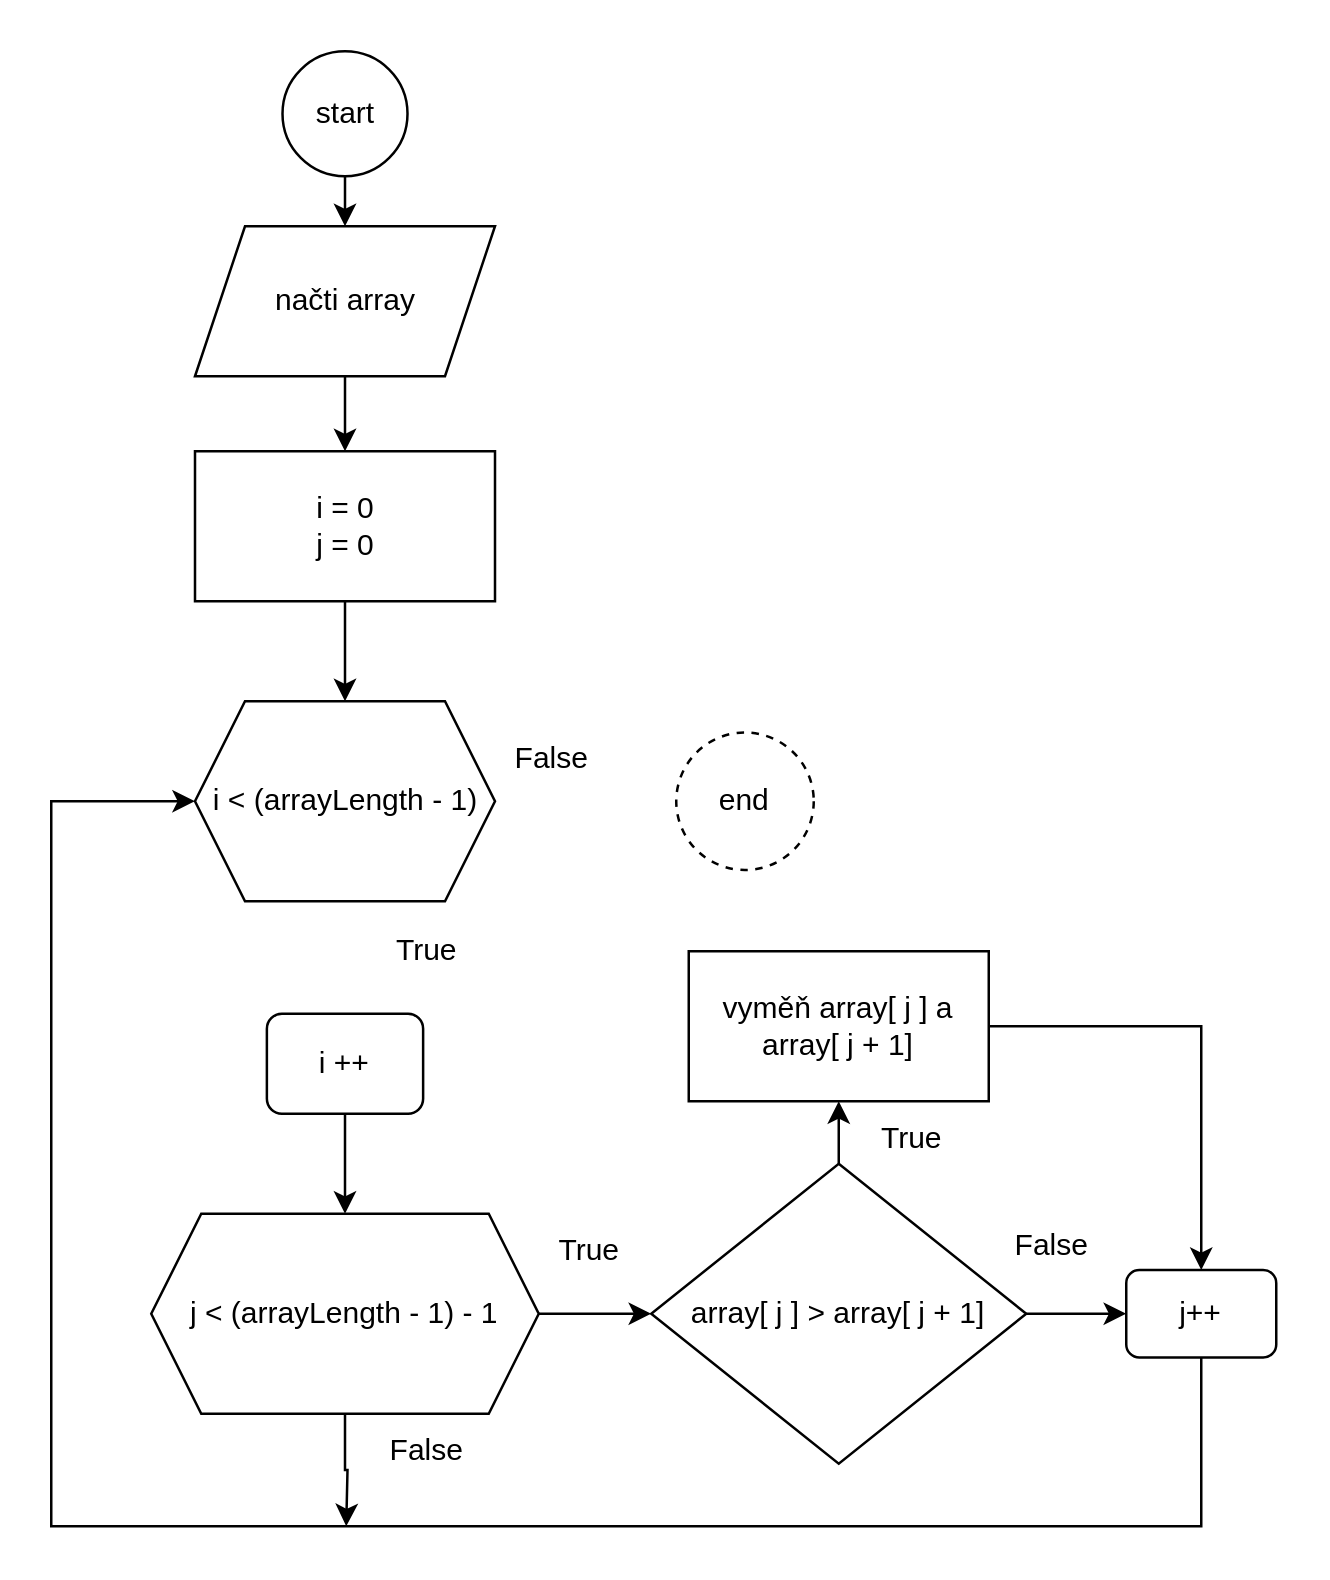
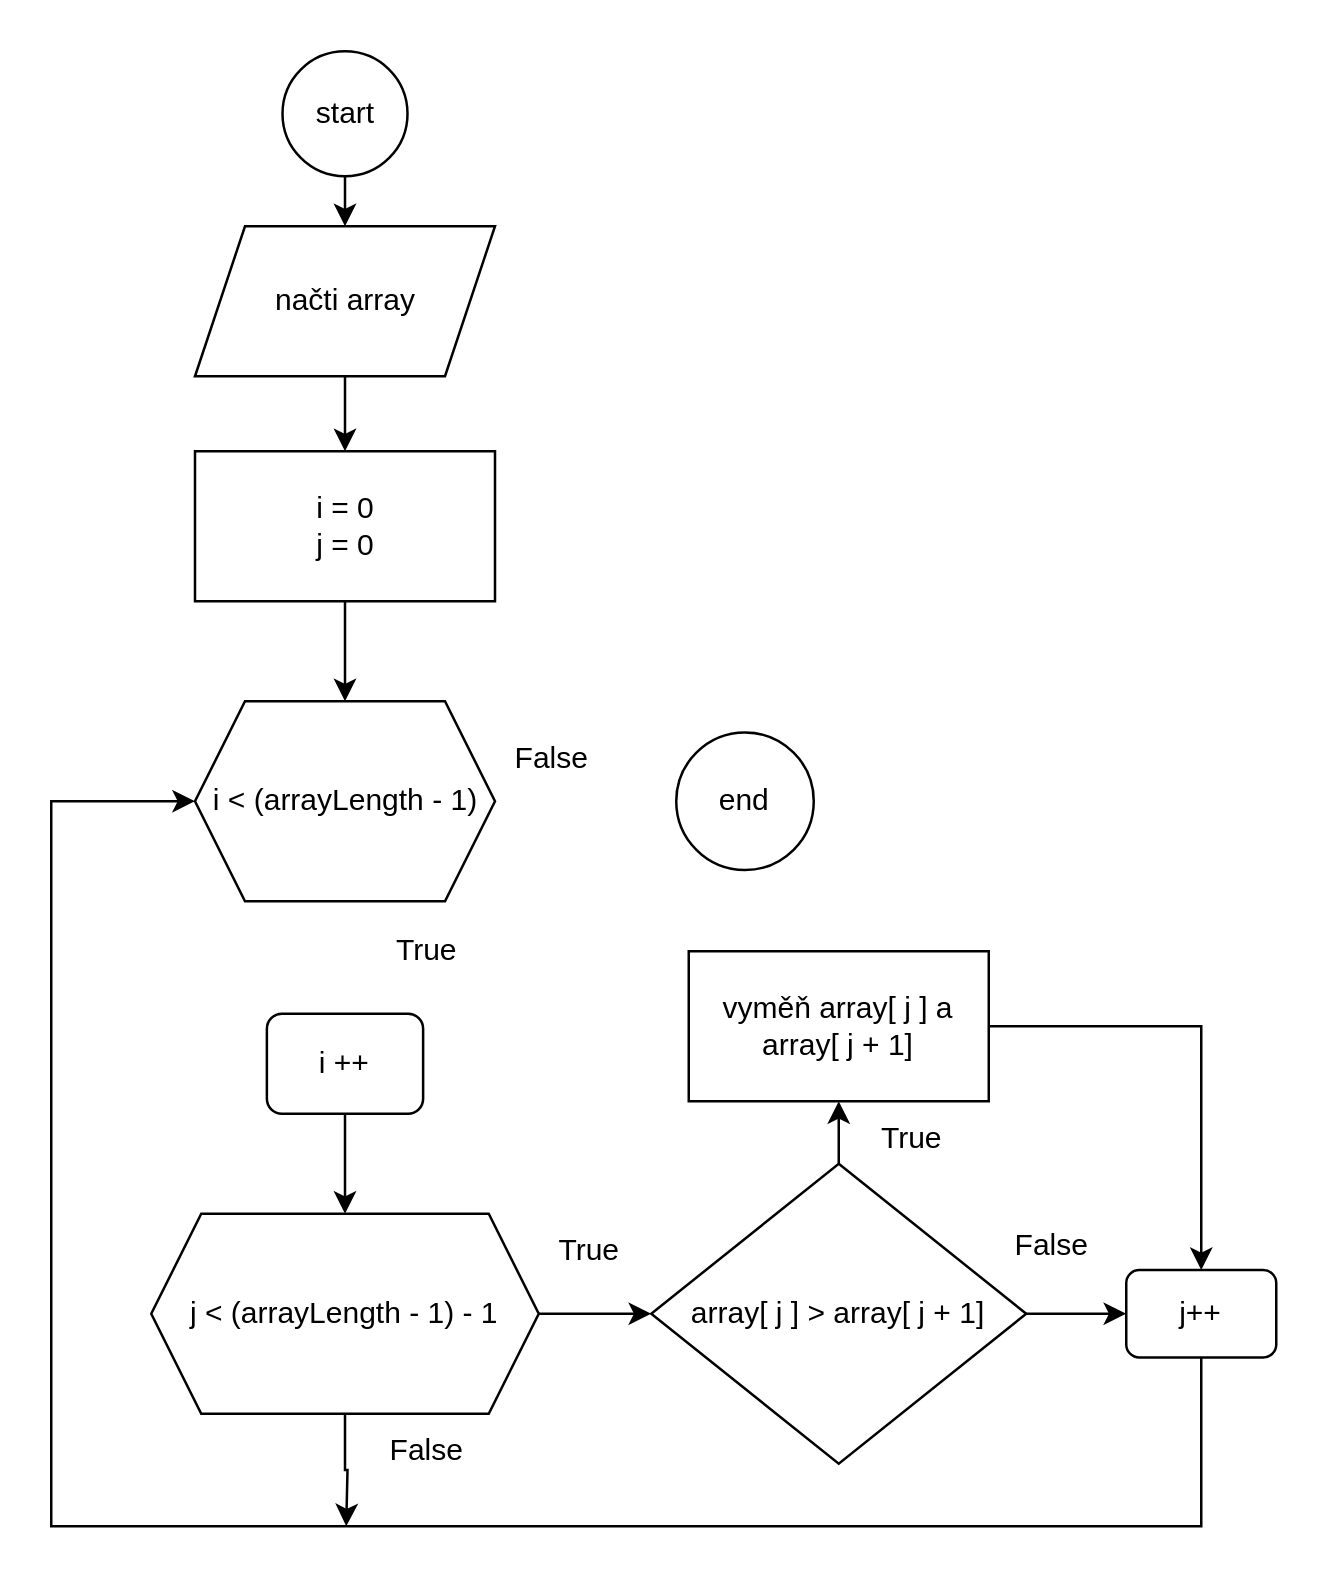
(745, 801) -> (745, 801)
